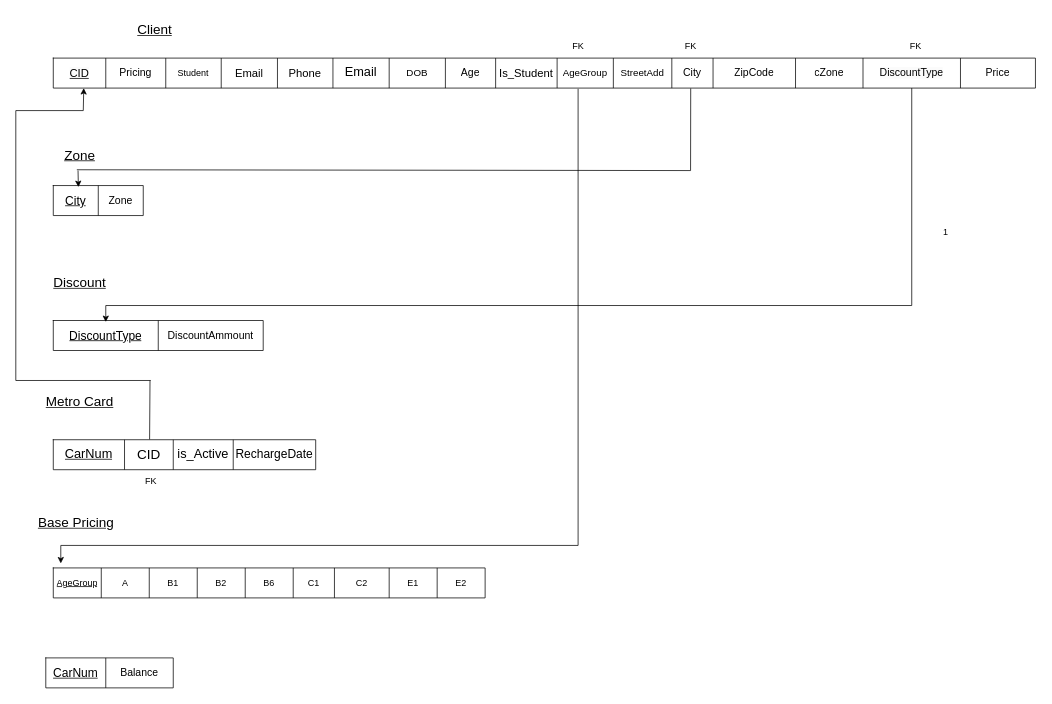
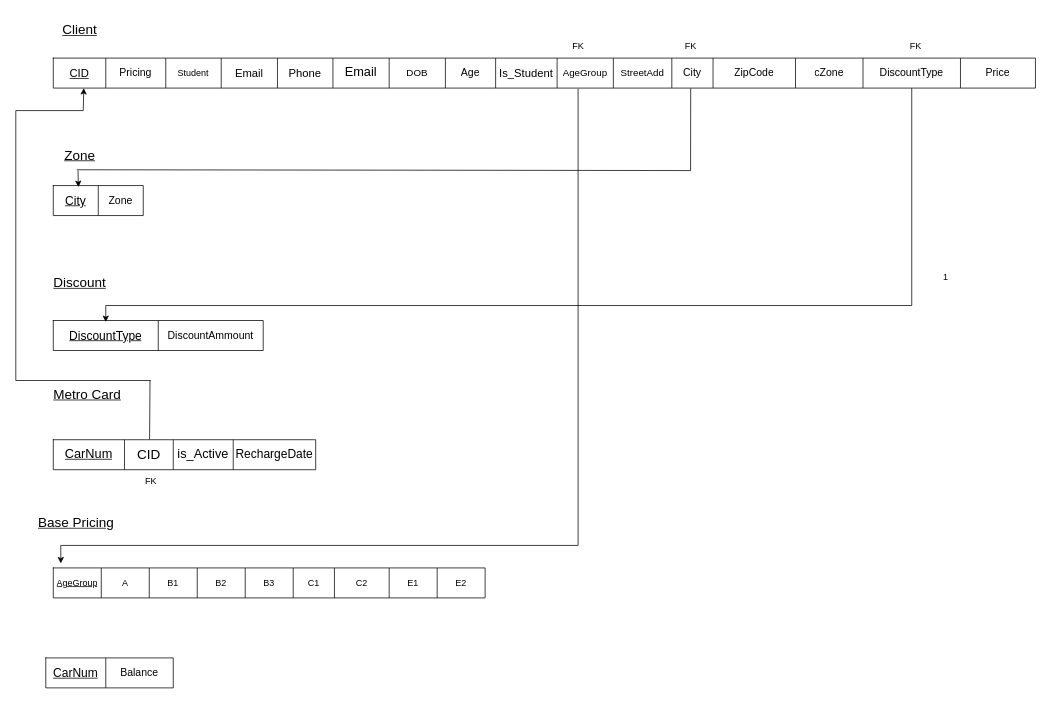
(154, 30) -> (79, 30)
(945, 233) -> (945, 278)
(79, 402) -> (87, 395)
(269, 583) -> (269, 583)
